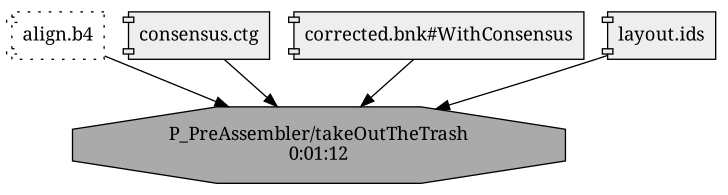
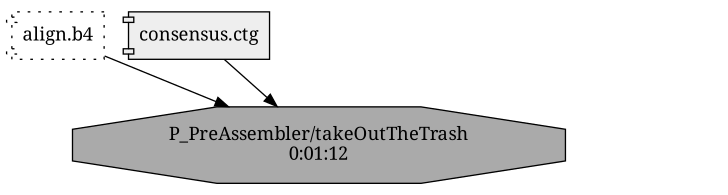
(439, 36) -> none
(662, 36) -> none
